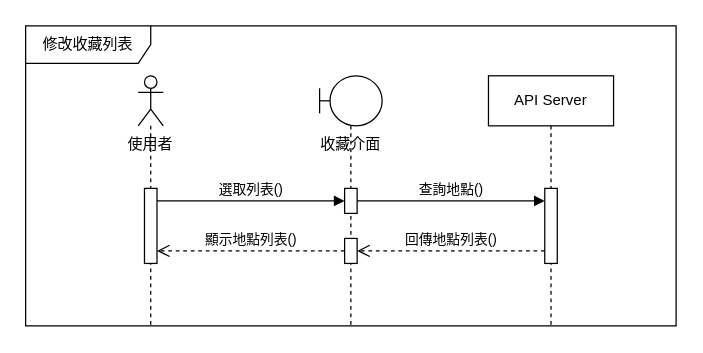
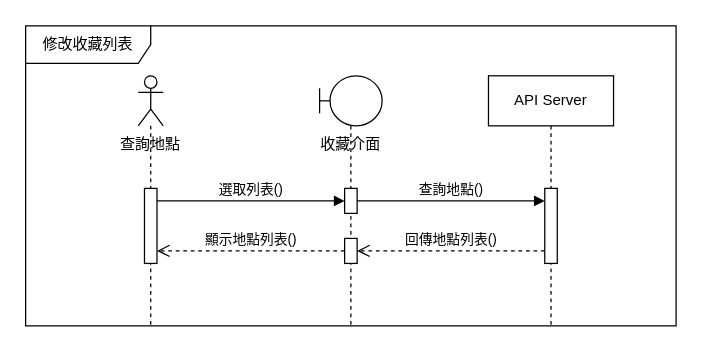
(151, 144) -> (151, 144)
